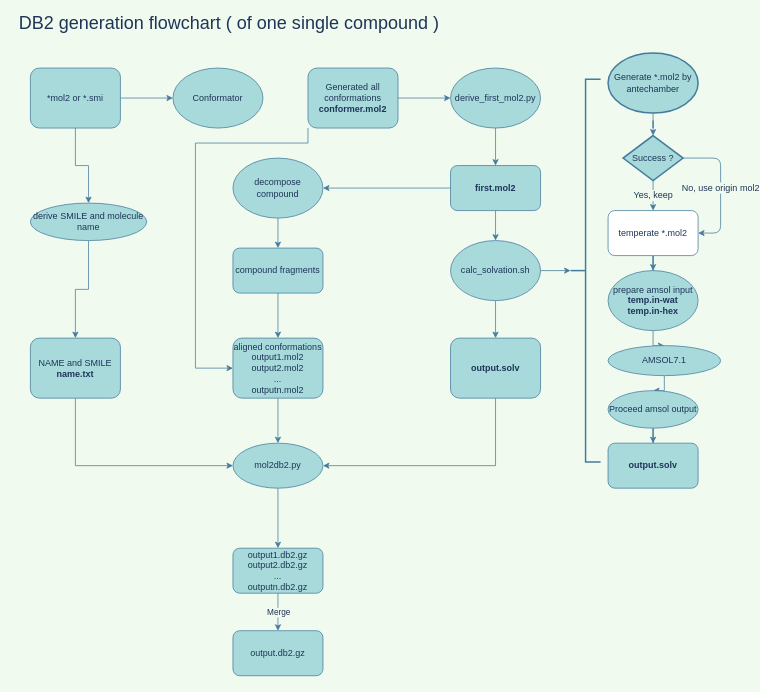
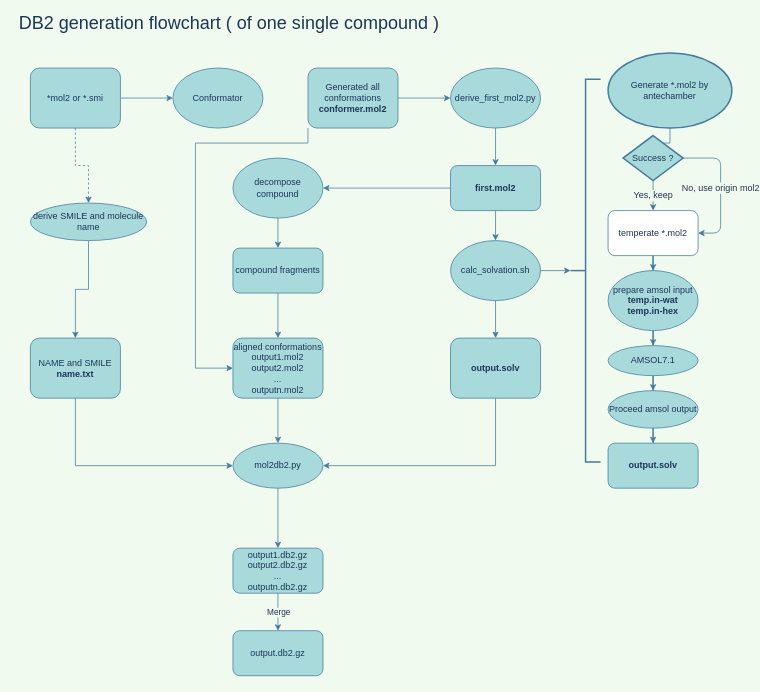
(653, 83) -> (670, 90)
(78, 165) -> (78, 165)
(664, 360) -> (653, 360)
